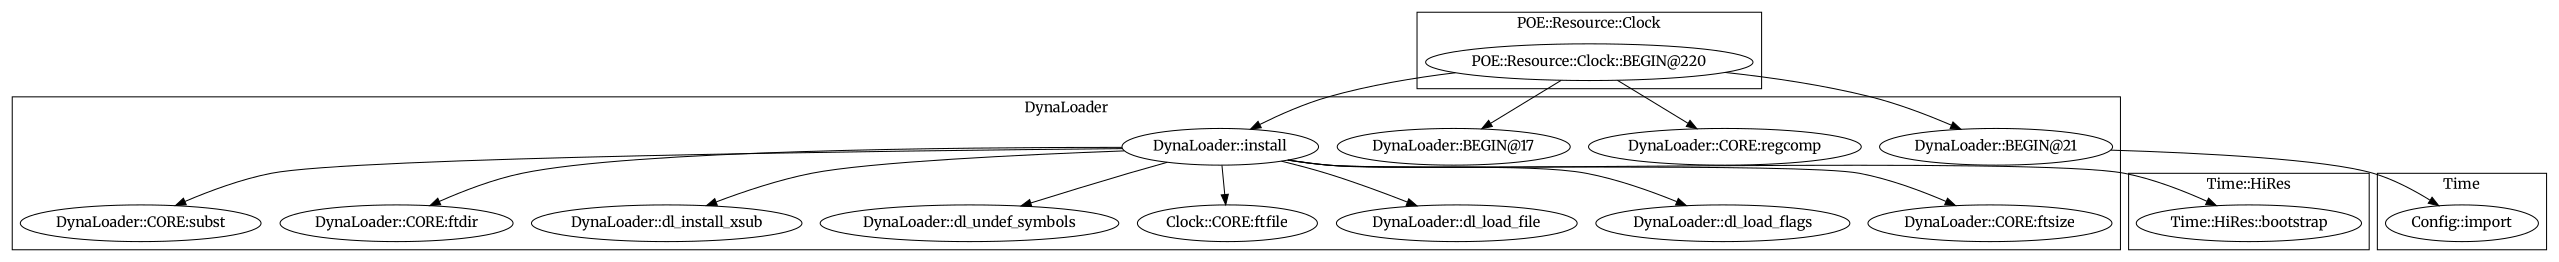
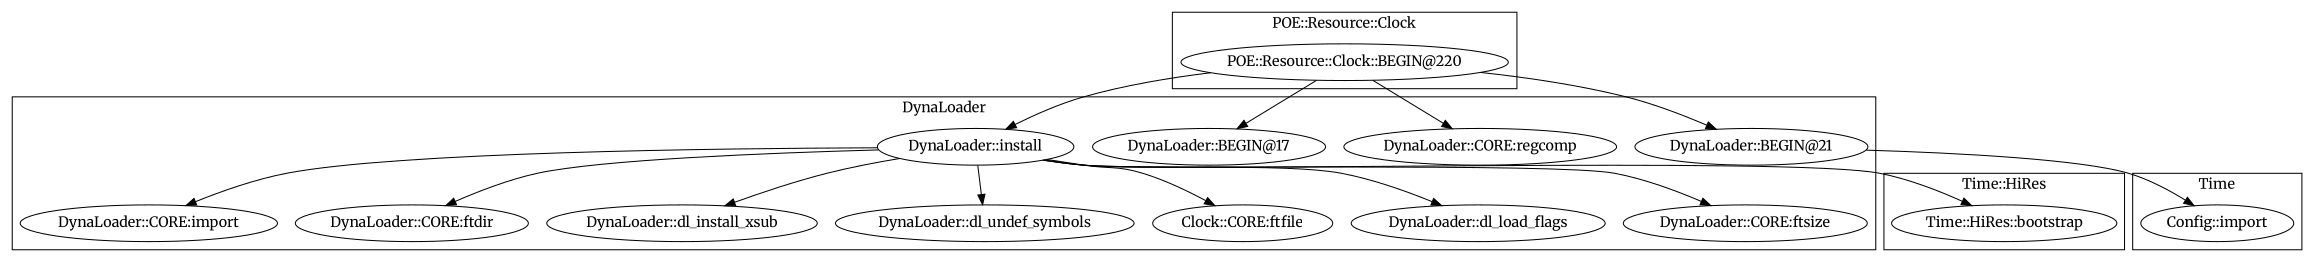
(141, 223) -> (149, 223)
(1457, 223) -> none
